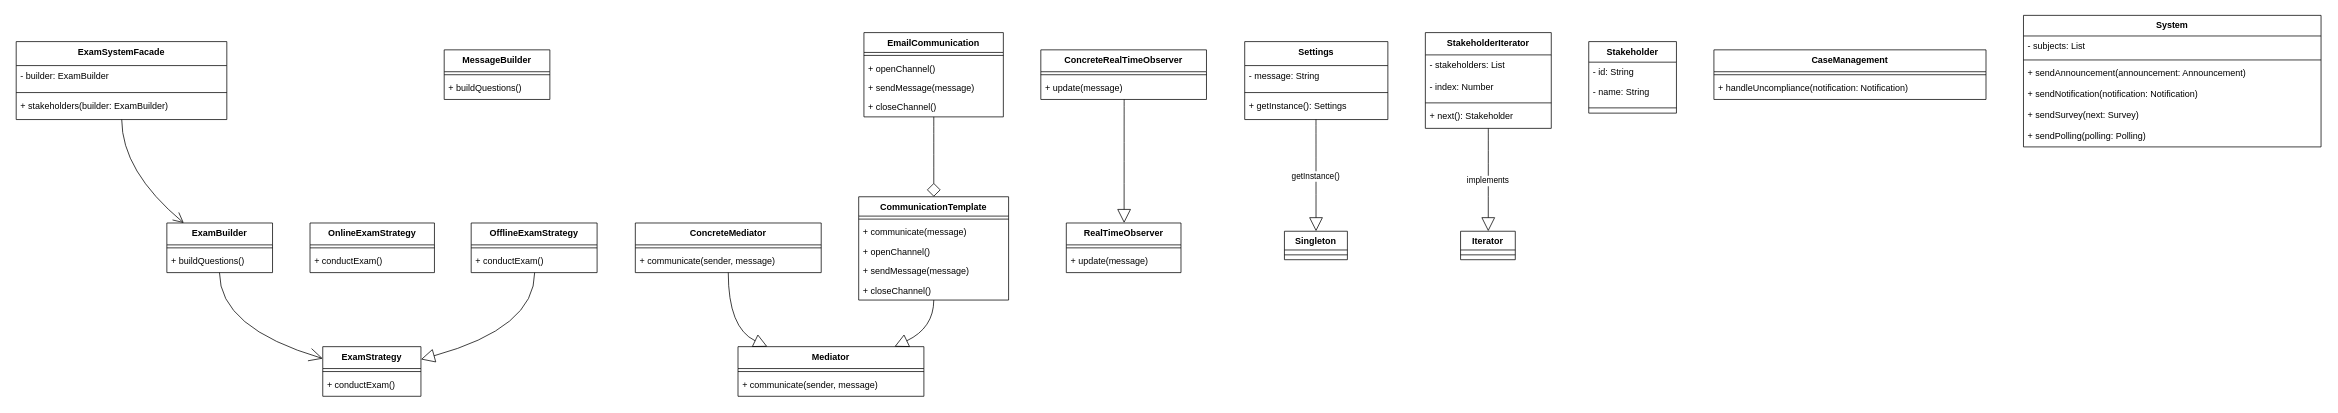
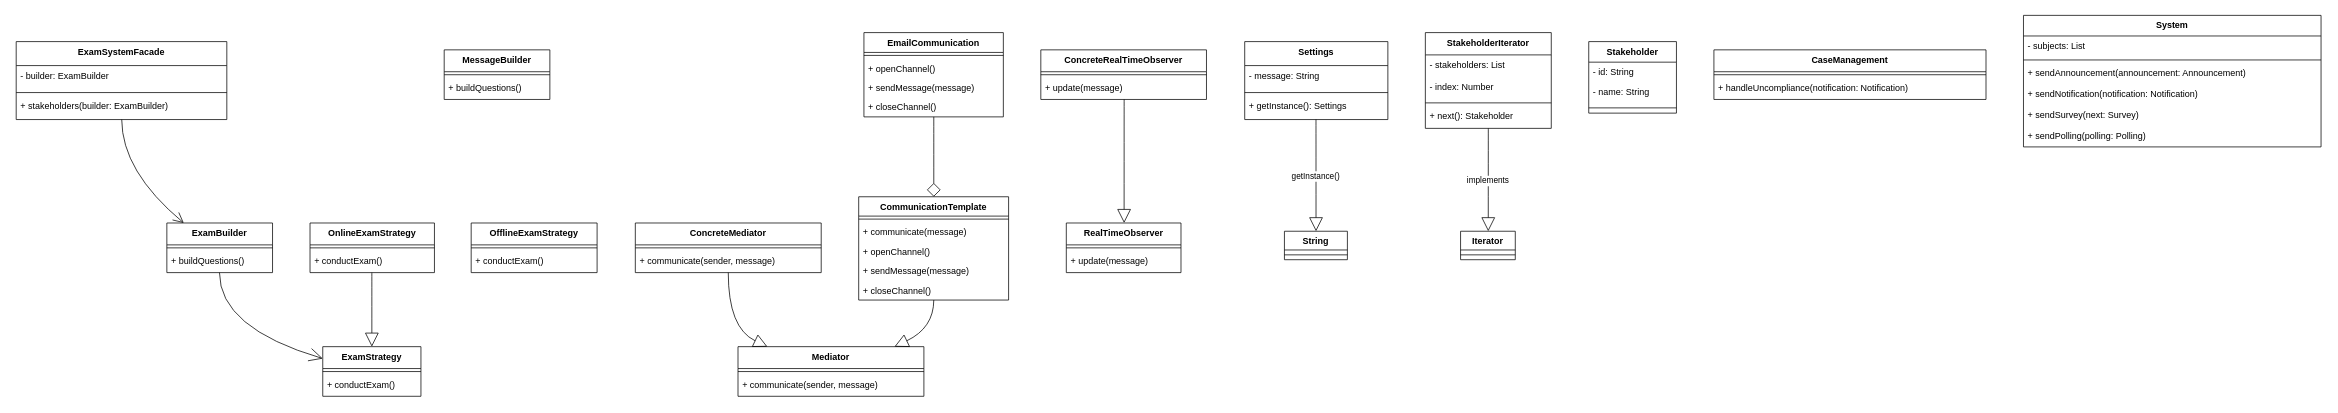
(1316, 242) -> (1316, 242)
none -> (371, 304)
(496, 330) -> none
